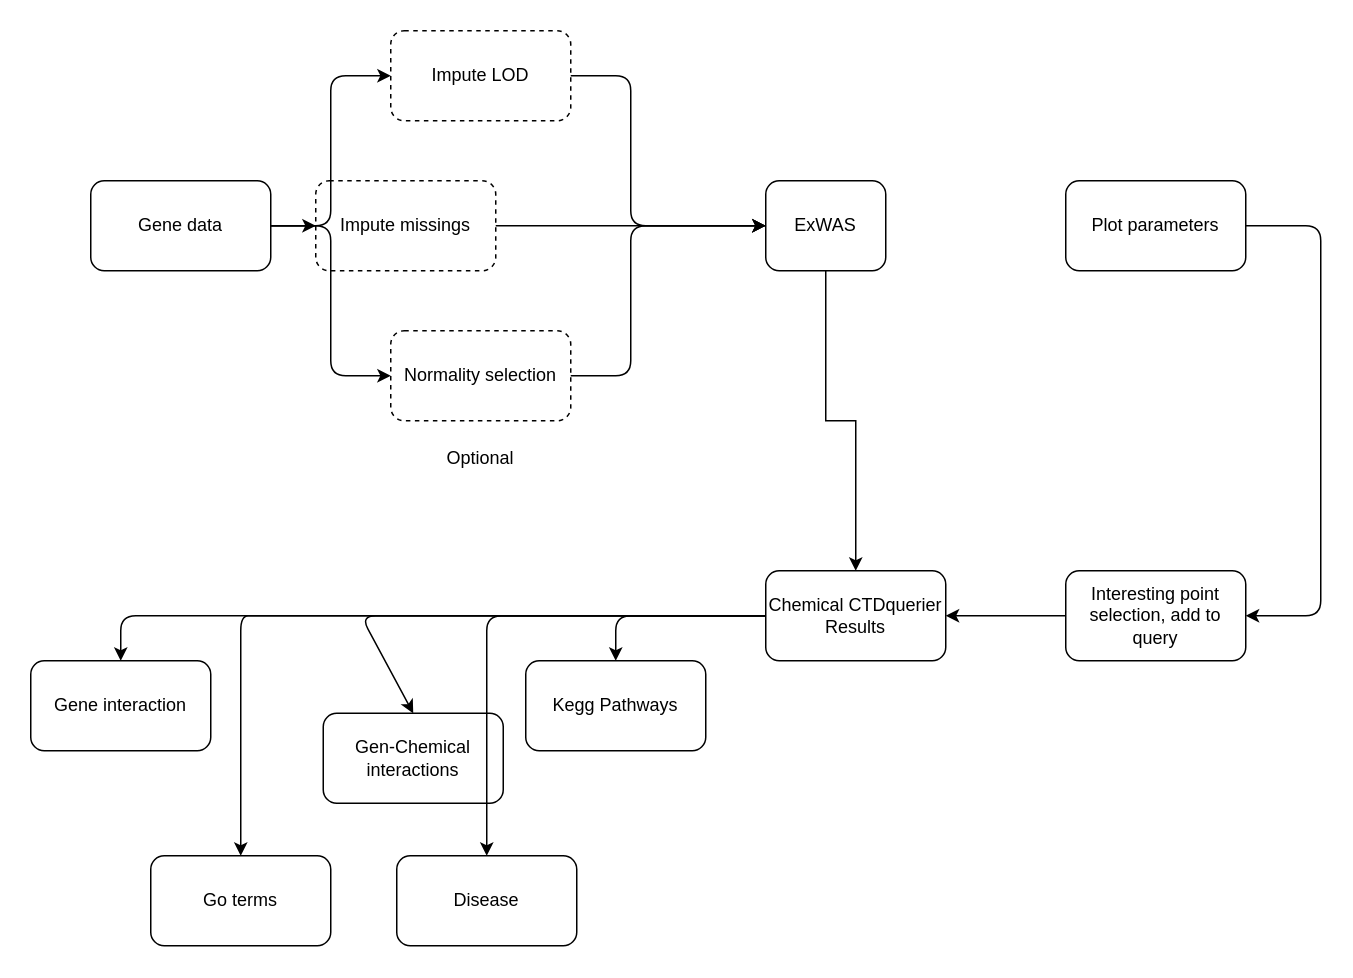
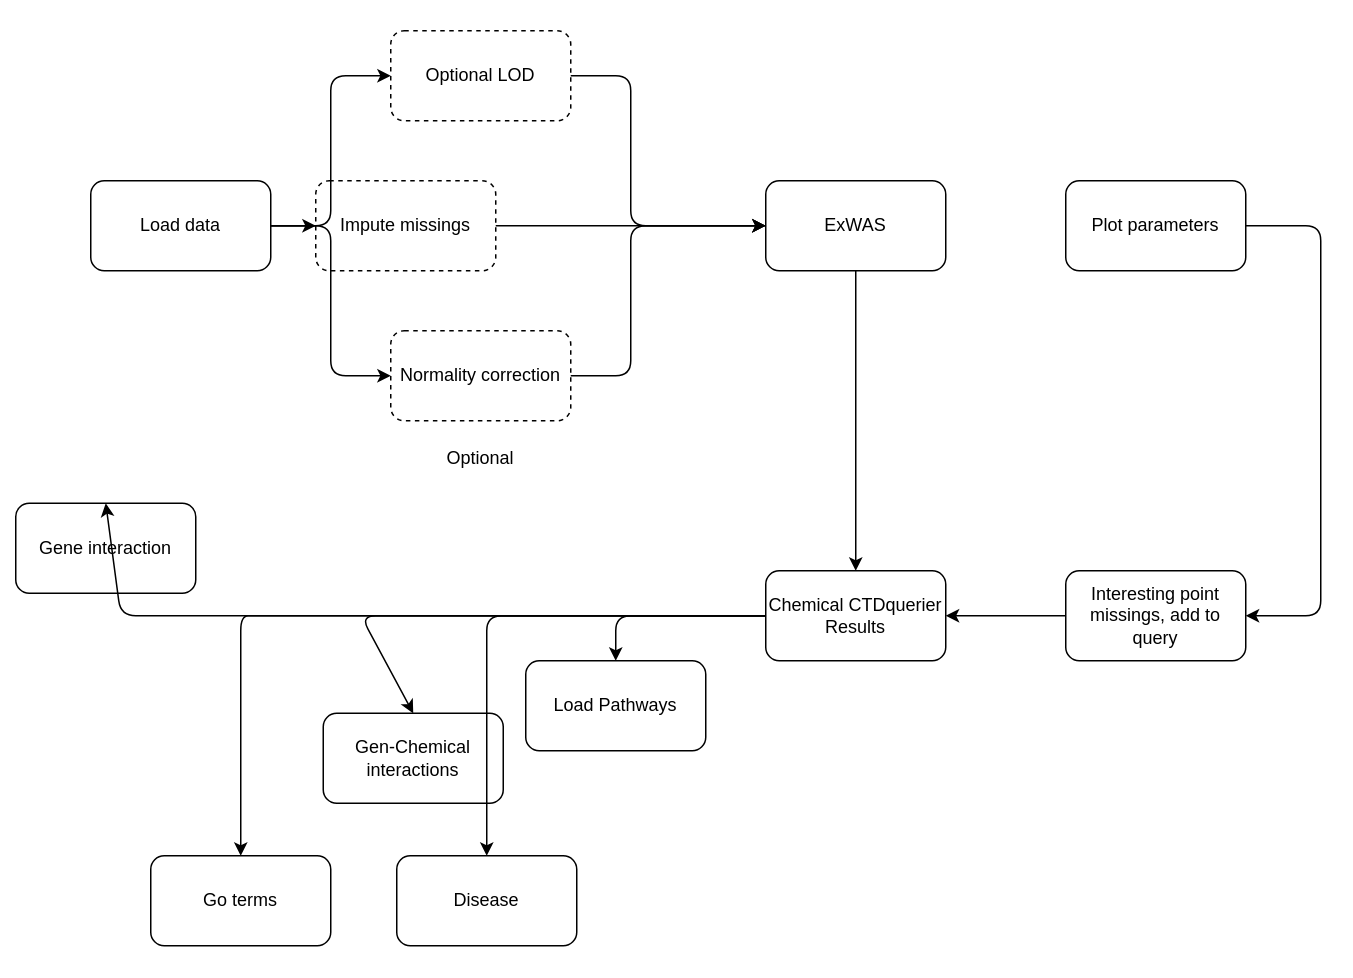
(481, 76) -> (481, 76)
(181, 226) -> (181, 226)
(826, 226) -> (856, 226)
(481, 376) -> (481, 376)
(1156, 616) -> (1156, 616)
(121, 706) -> (106, 548)
(616, 706) -> (616, 706)
